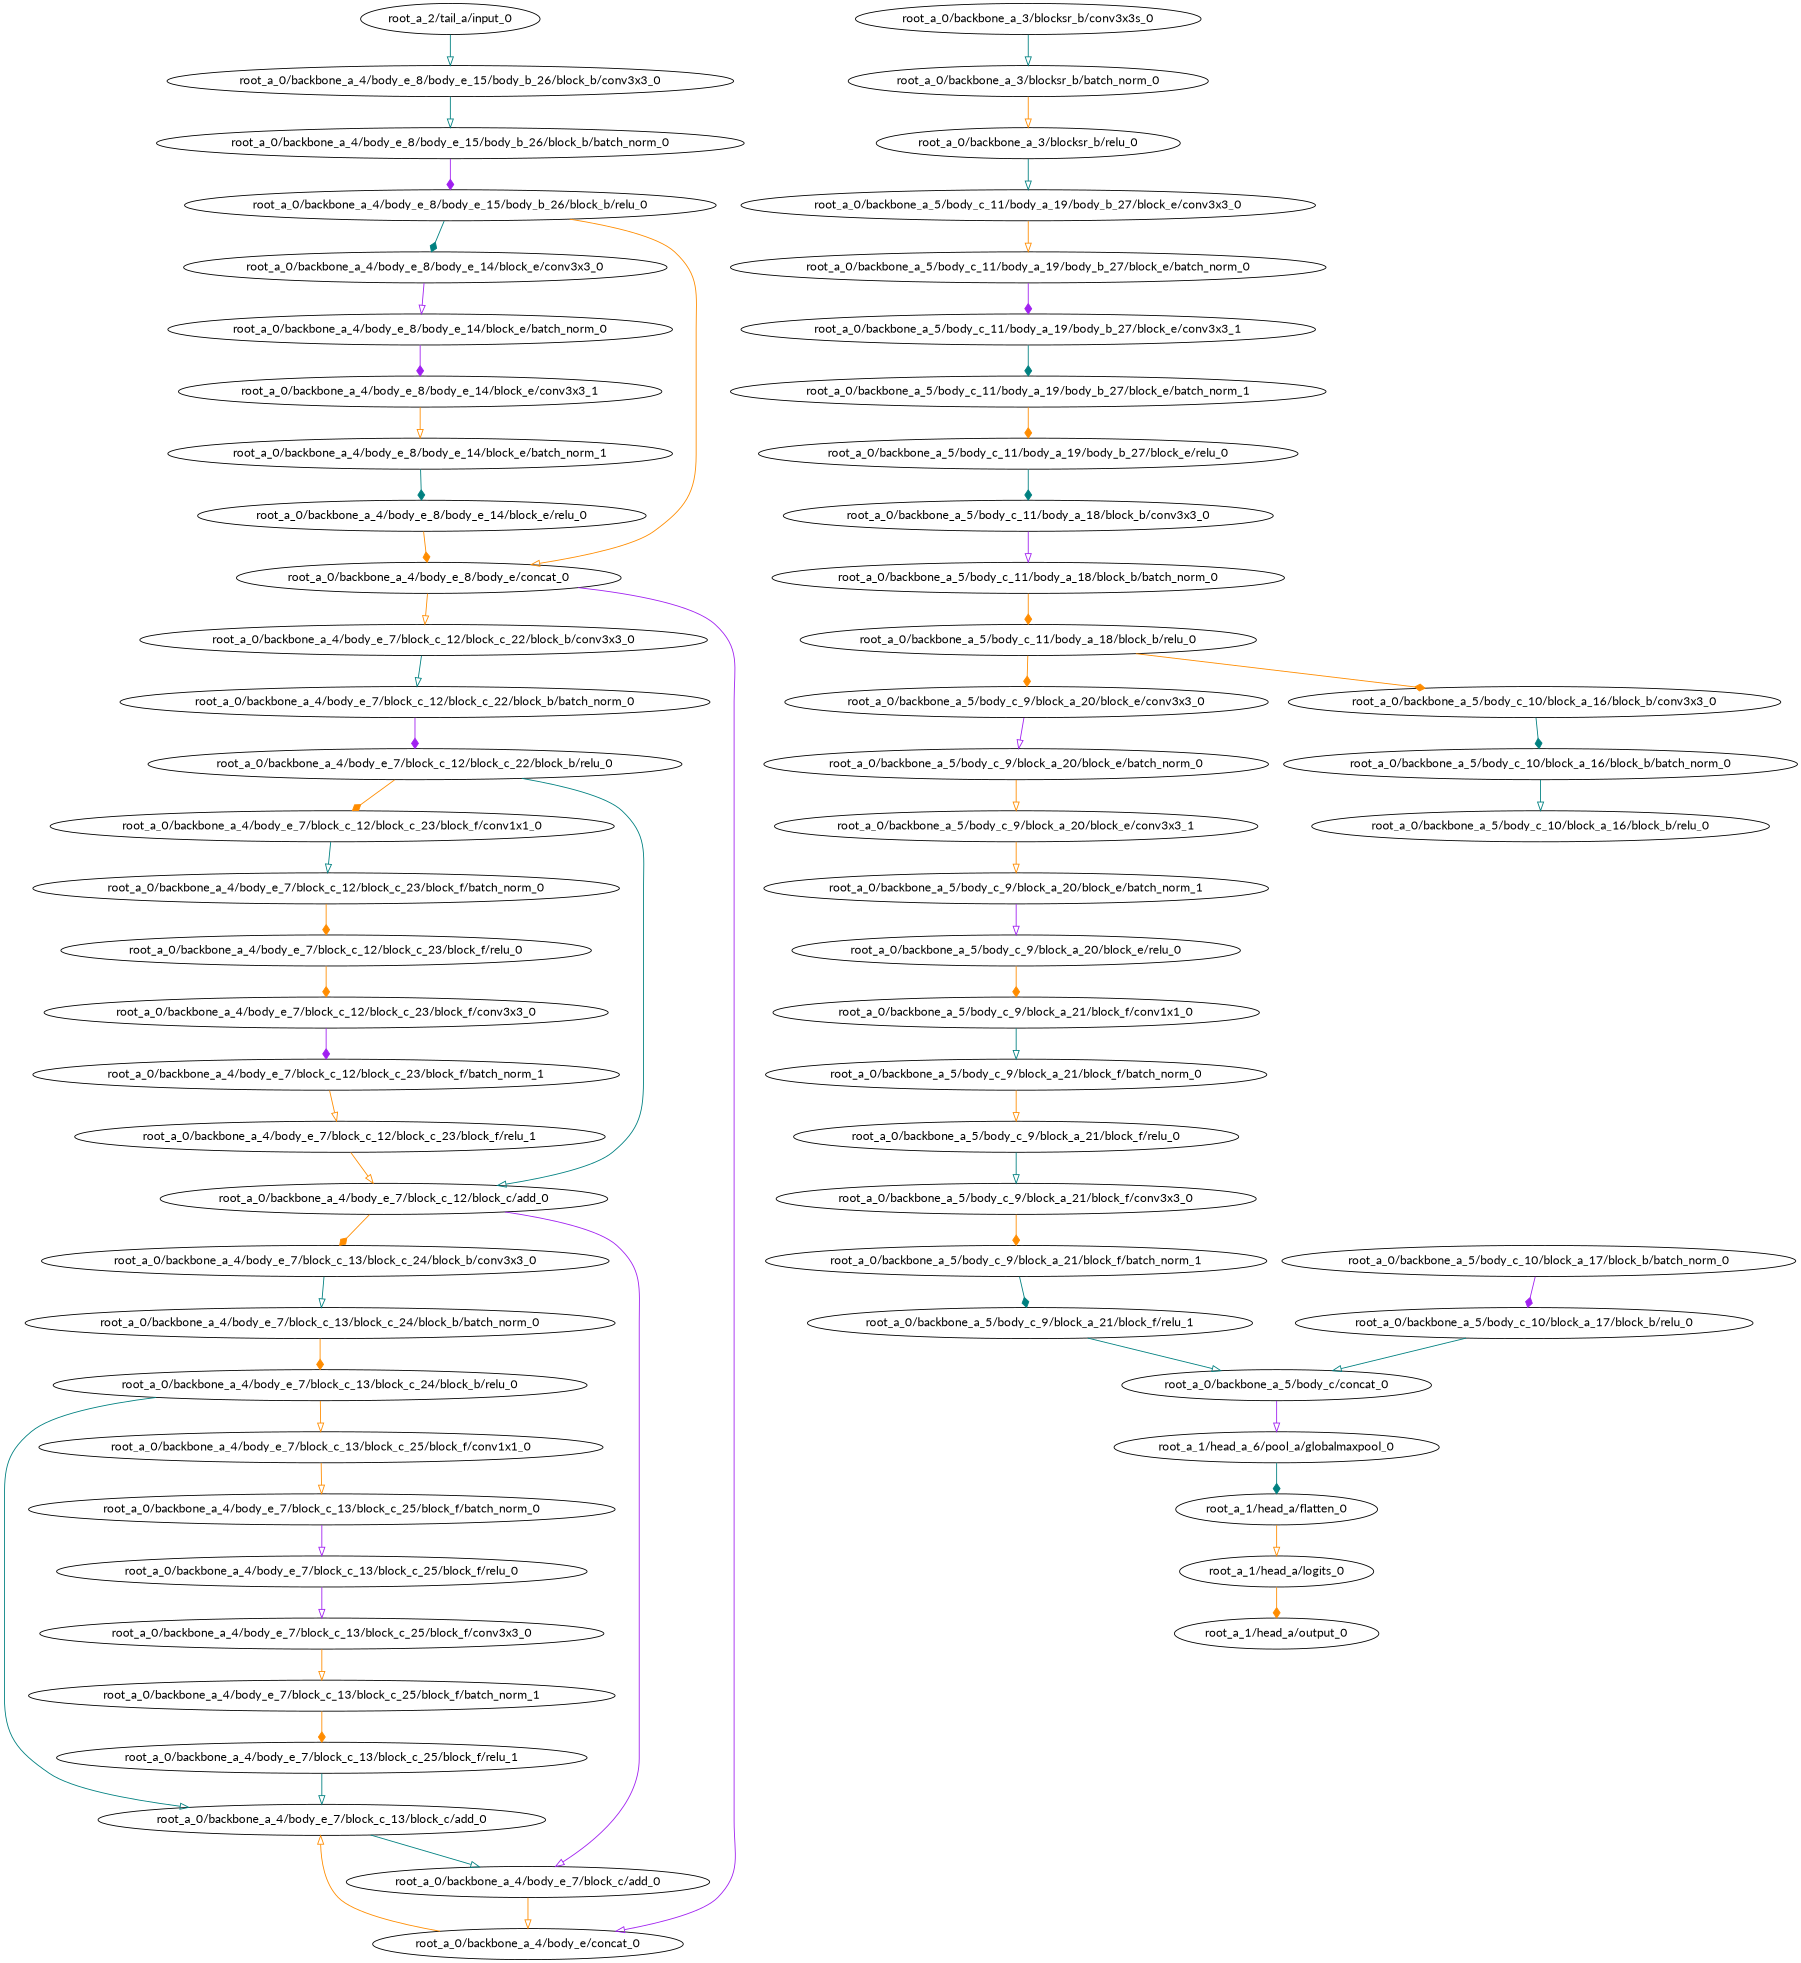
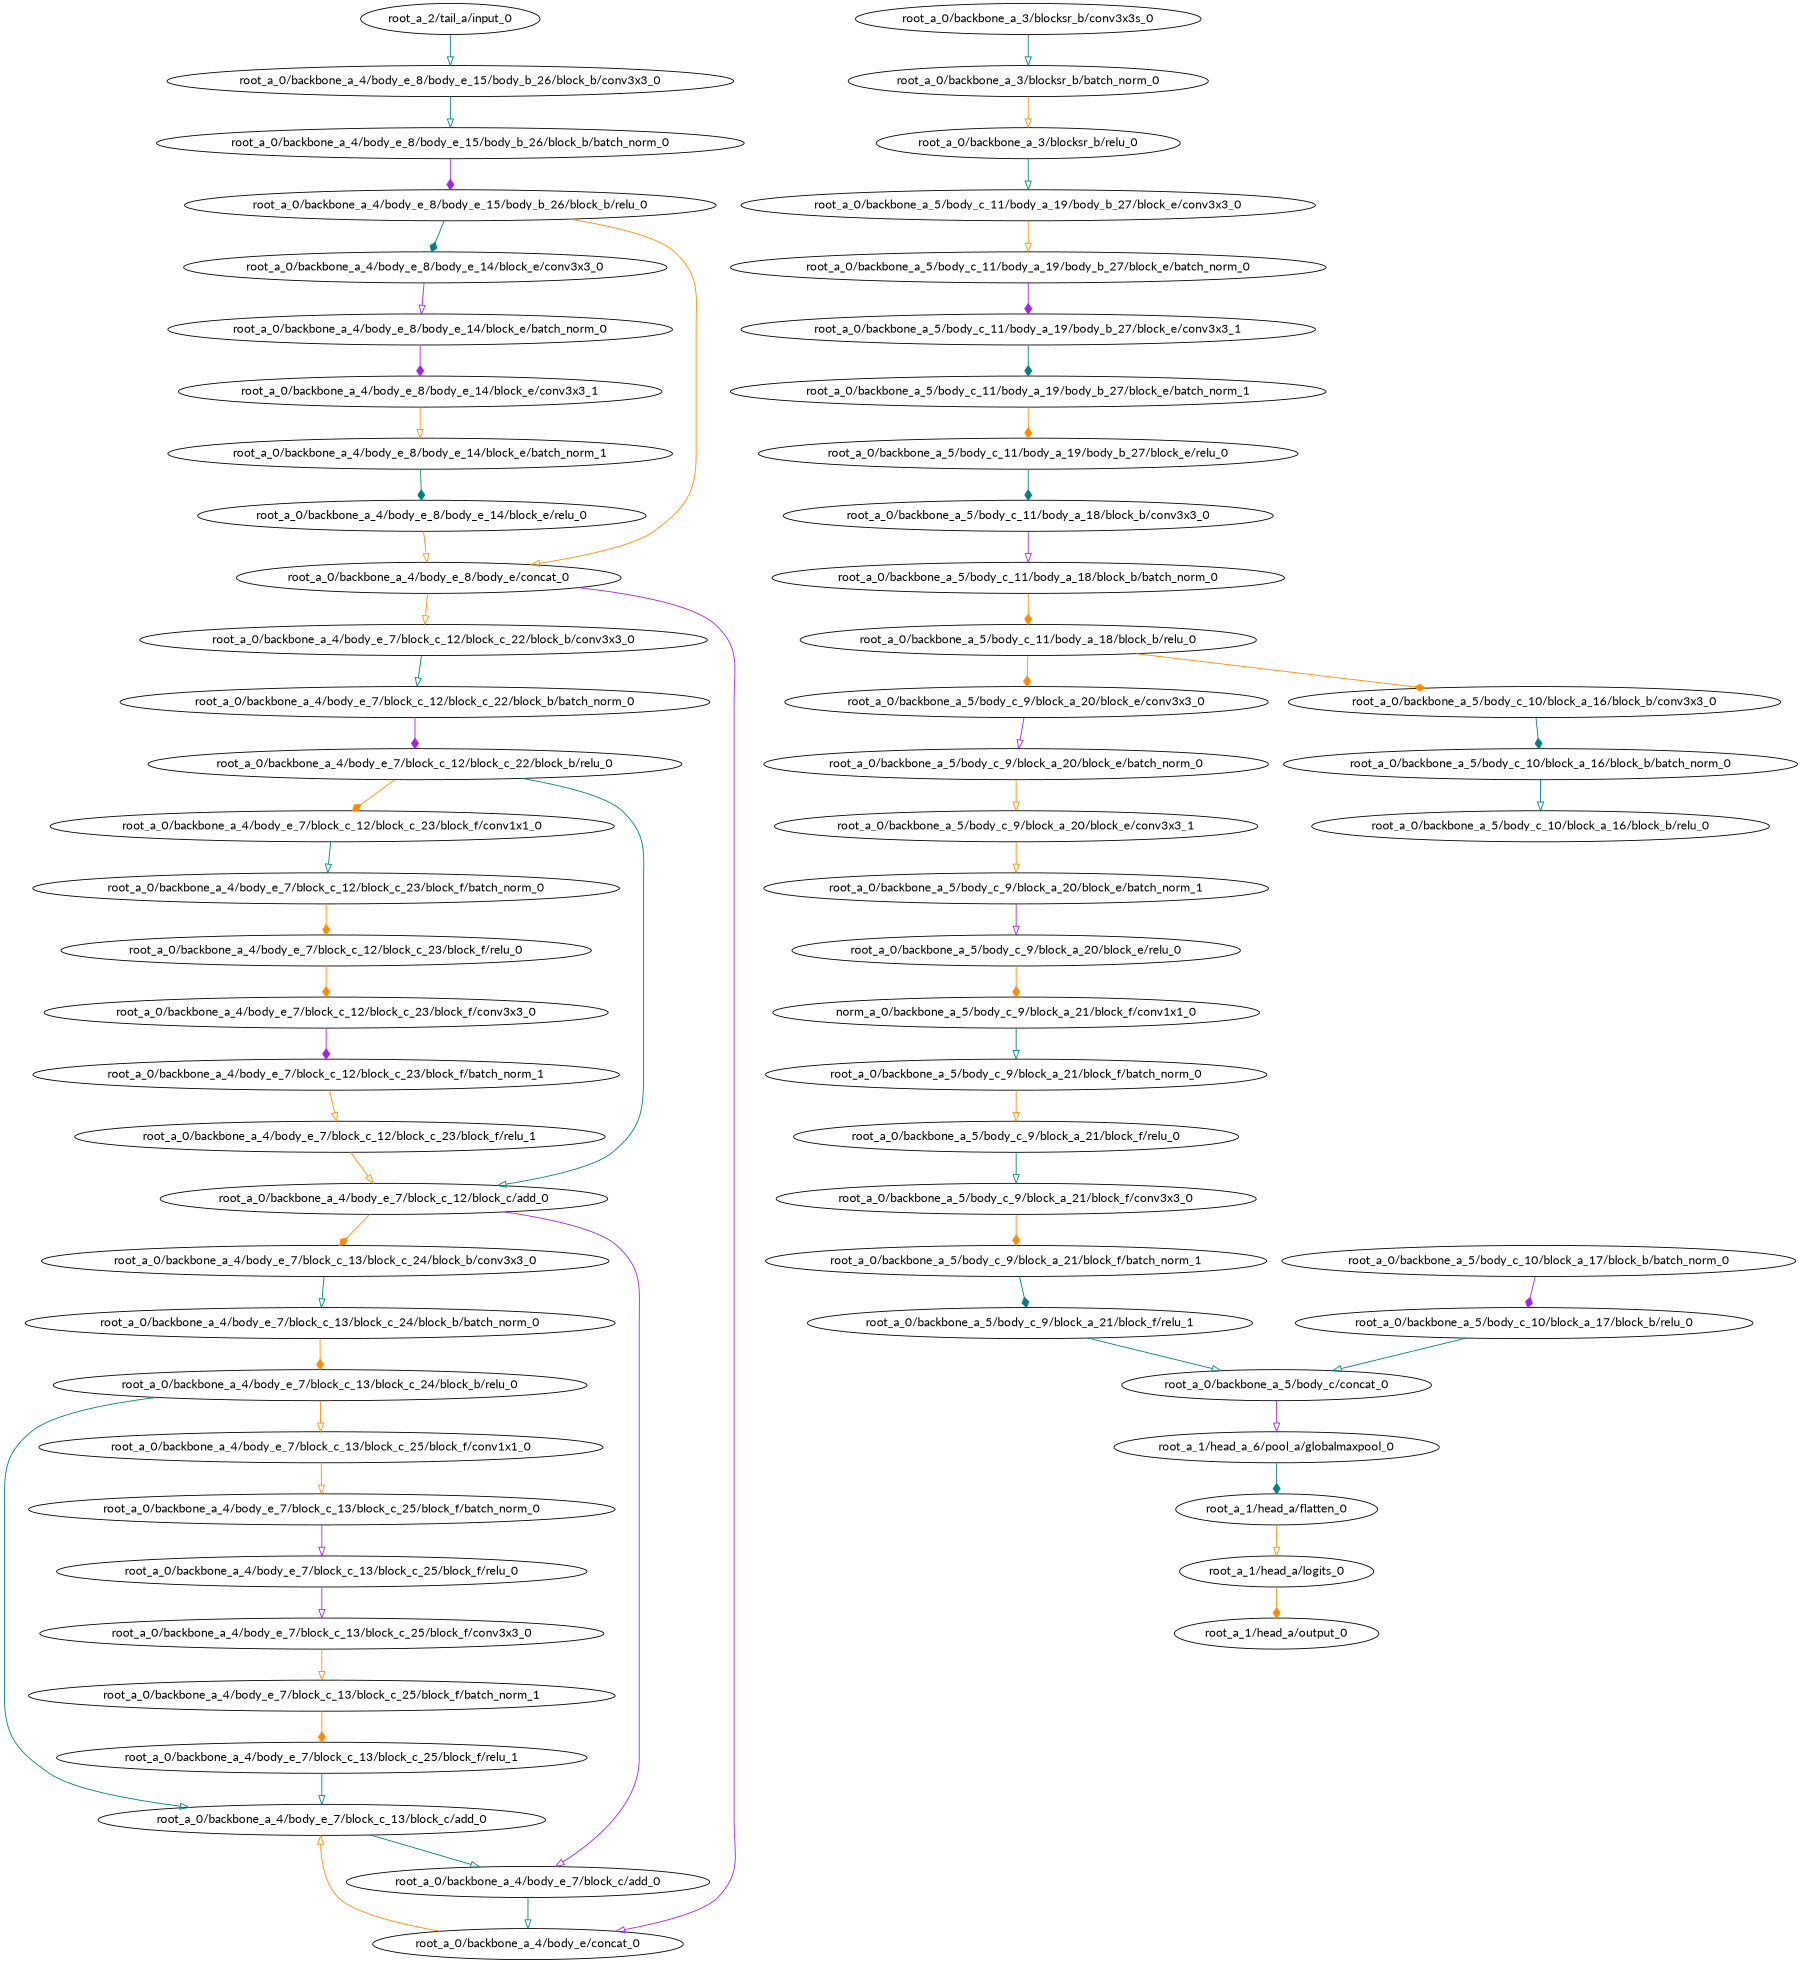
(425, 542) -> (425, 542)
(1016, 1013) -> (1016, 1013)
(528, 1909) -> (528, 1909)
